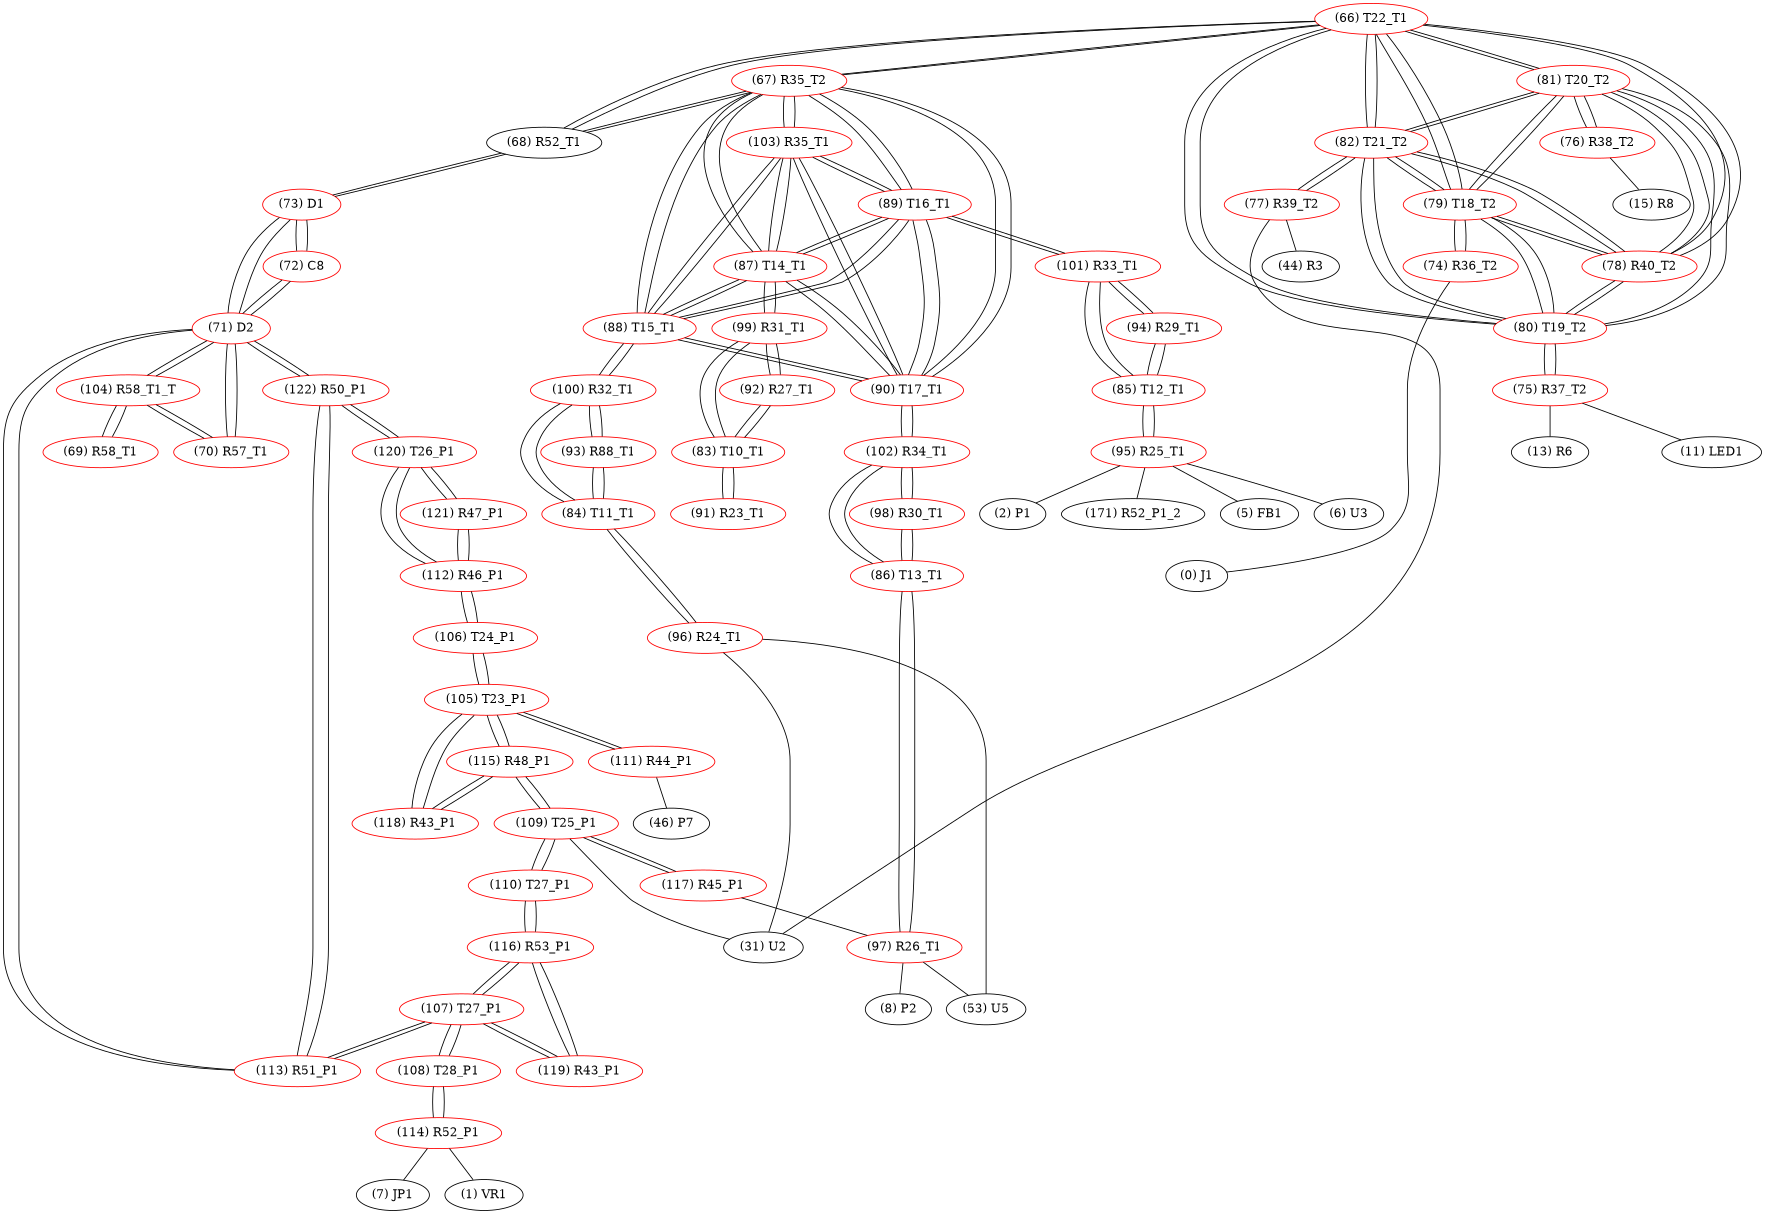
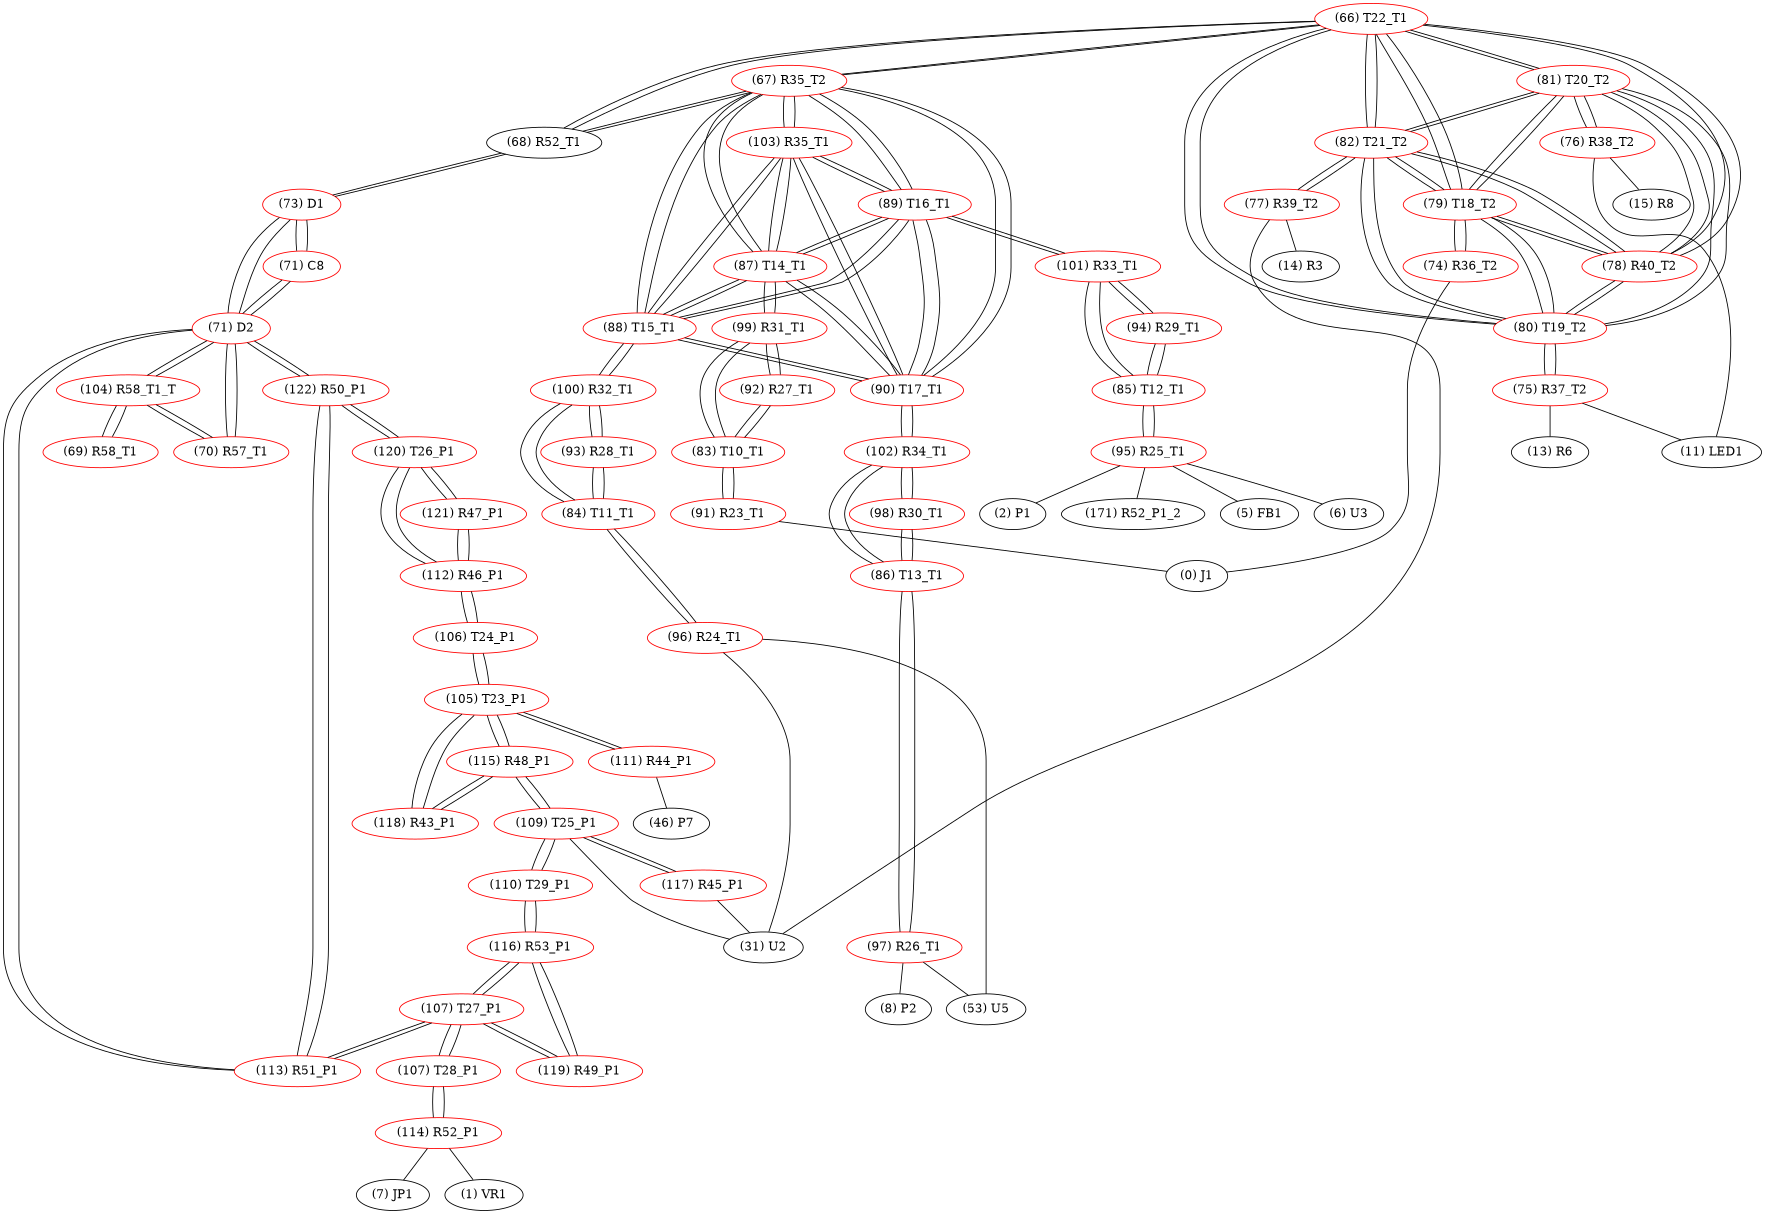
none -> (1705, 251)
(302, 267) -> (302, 267)
(1301, 267) -> (1301, 267)
(598, 452) -> (598, 452)
none -> (973, 546)
(530, 886) -> (530, 886)
(798, 915) -> (734, 917)
(438, 1071) -> (438, 1071)
(579, 1071) -> (579, 1071)
